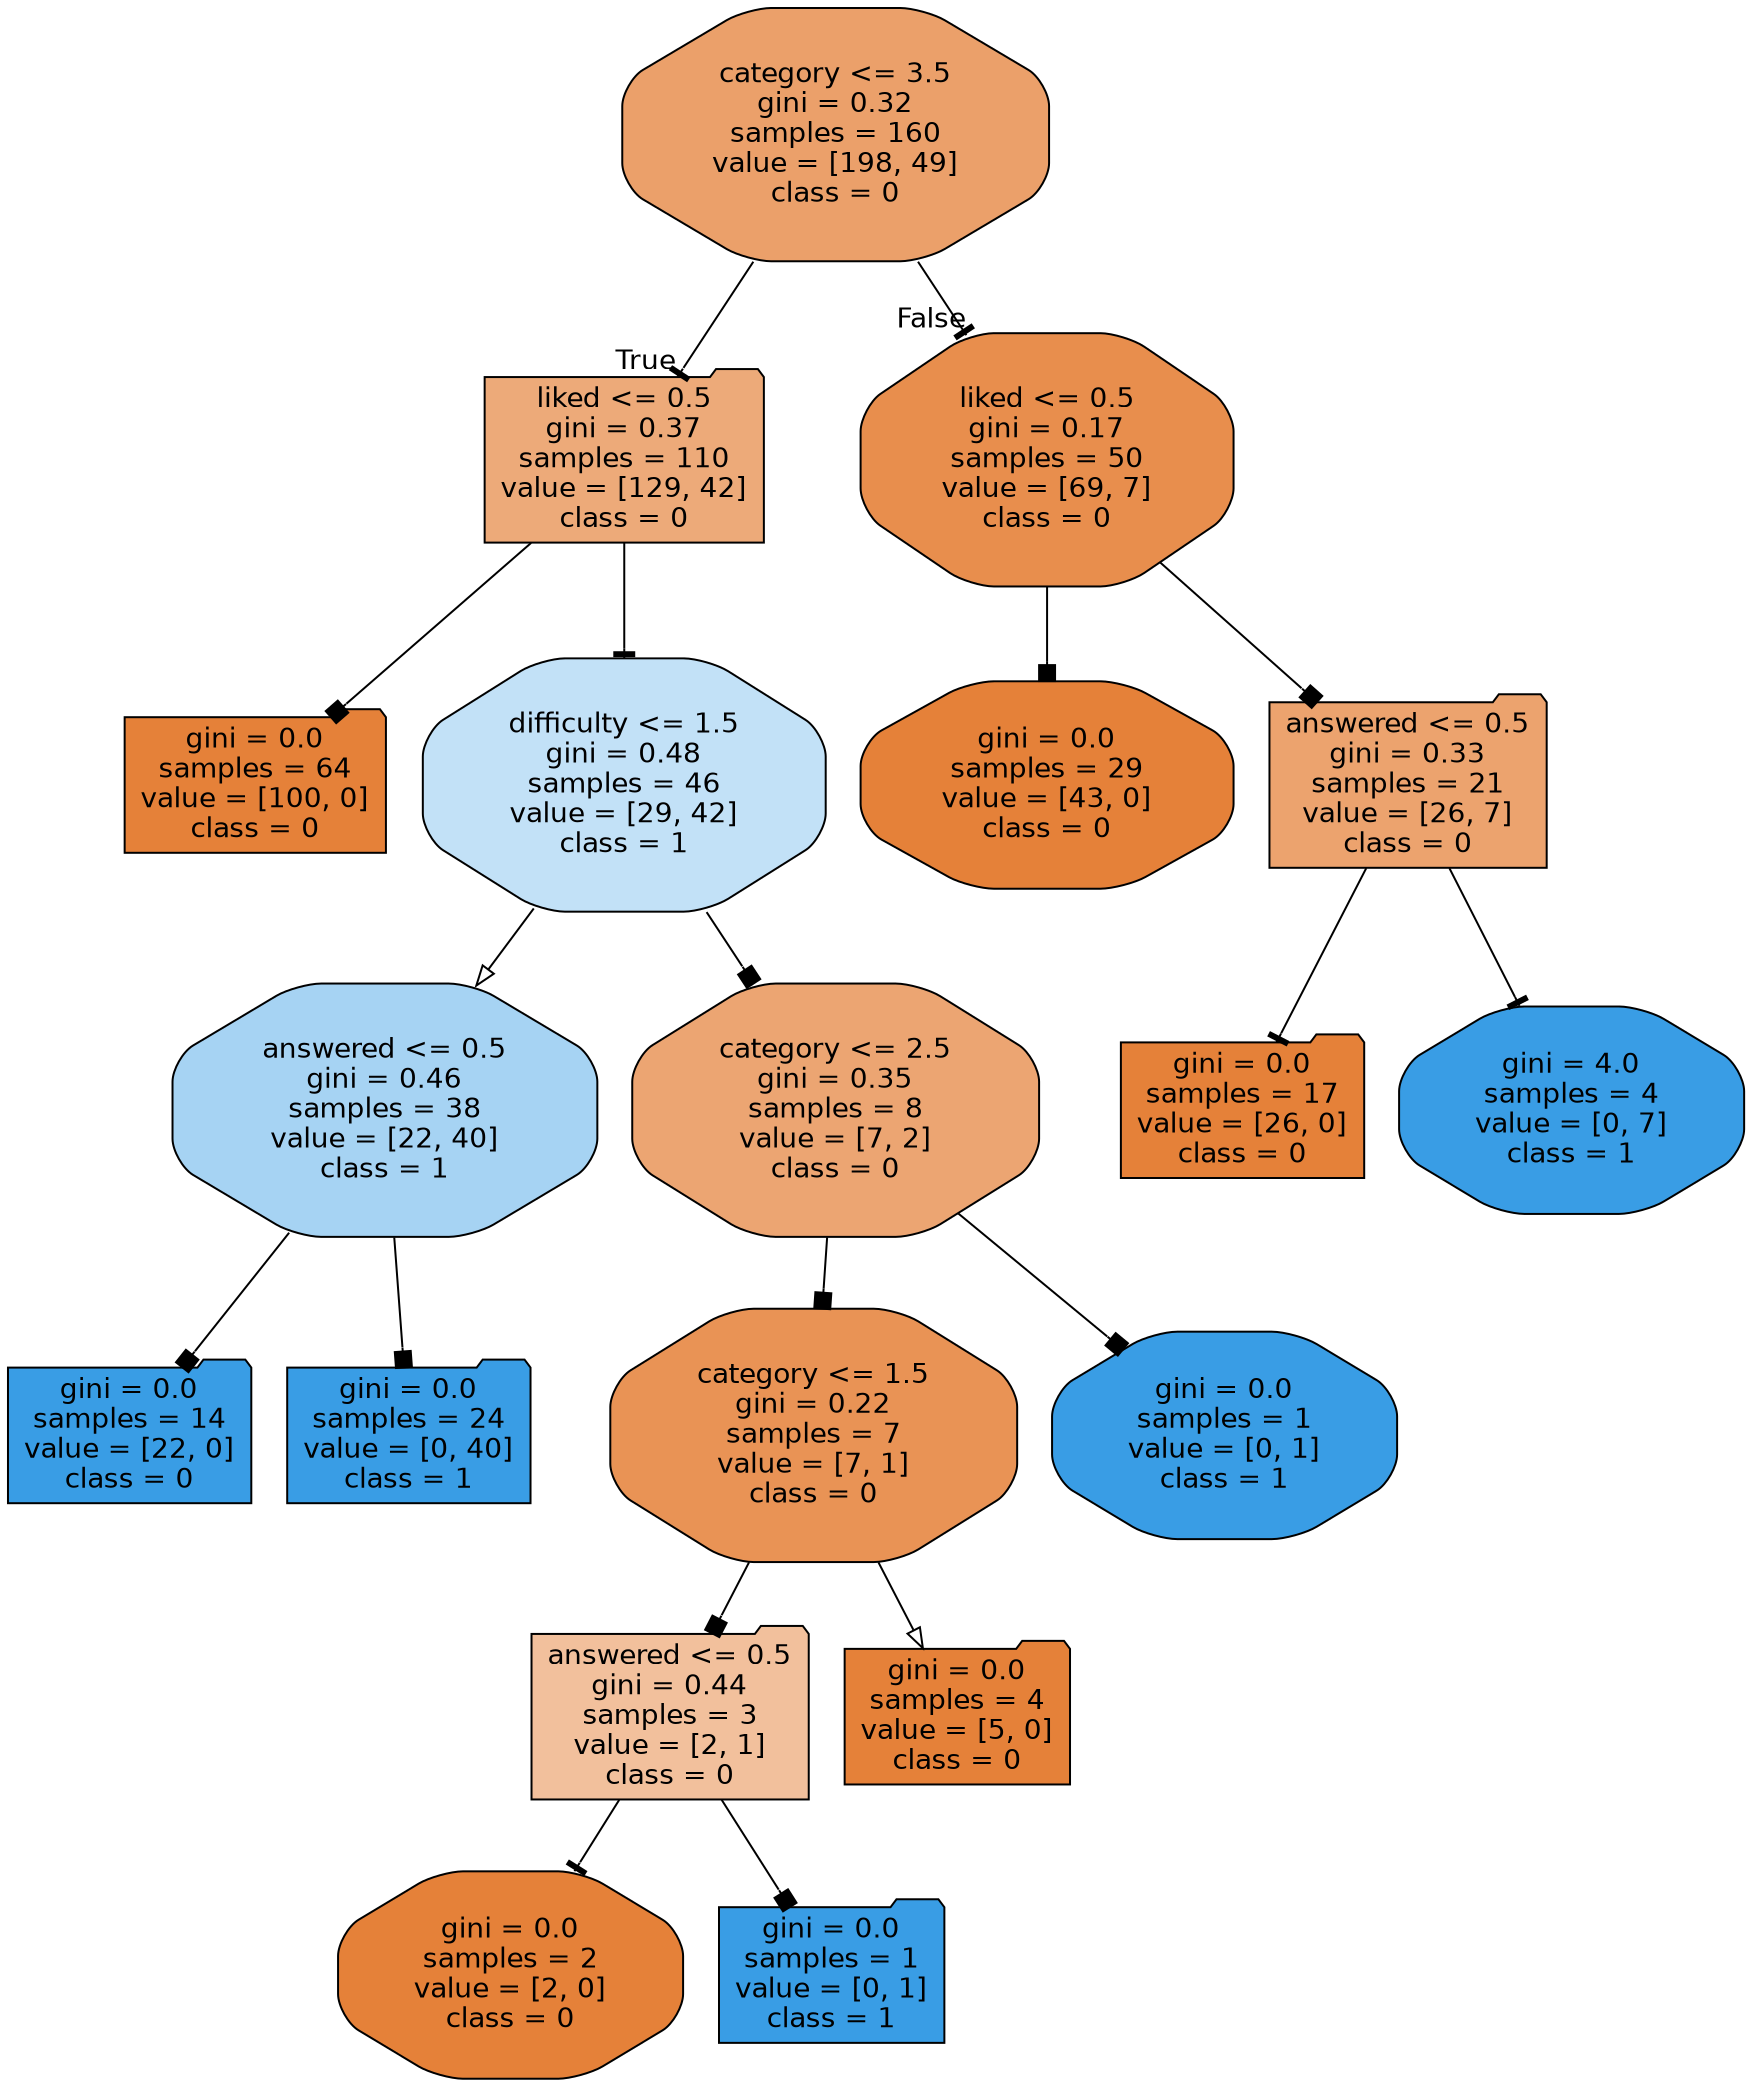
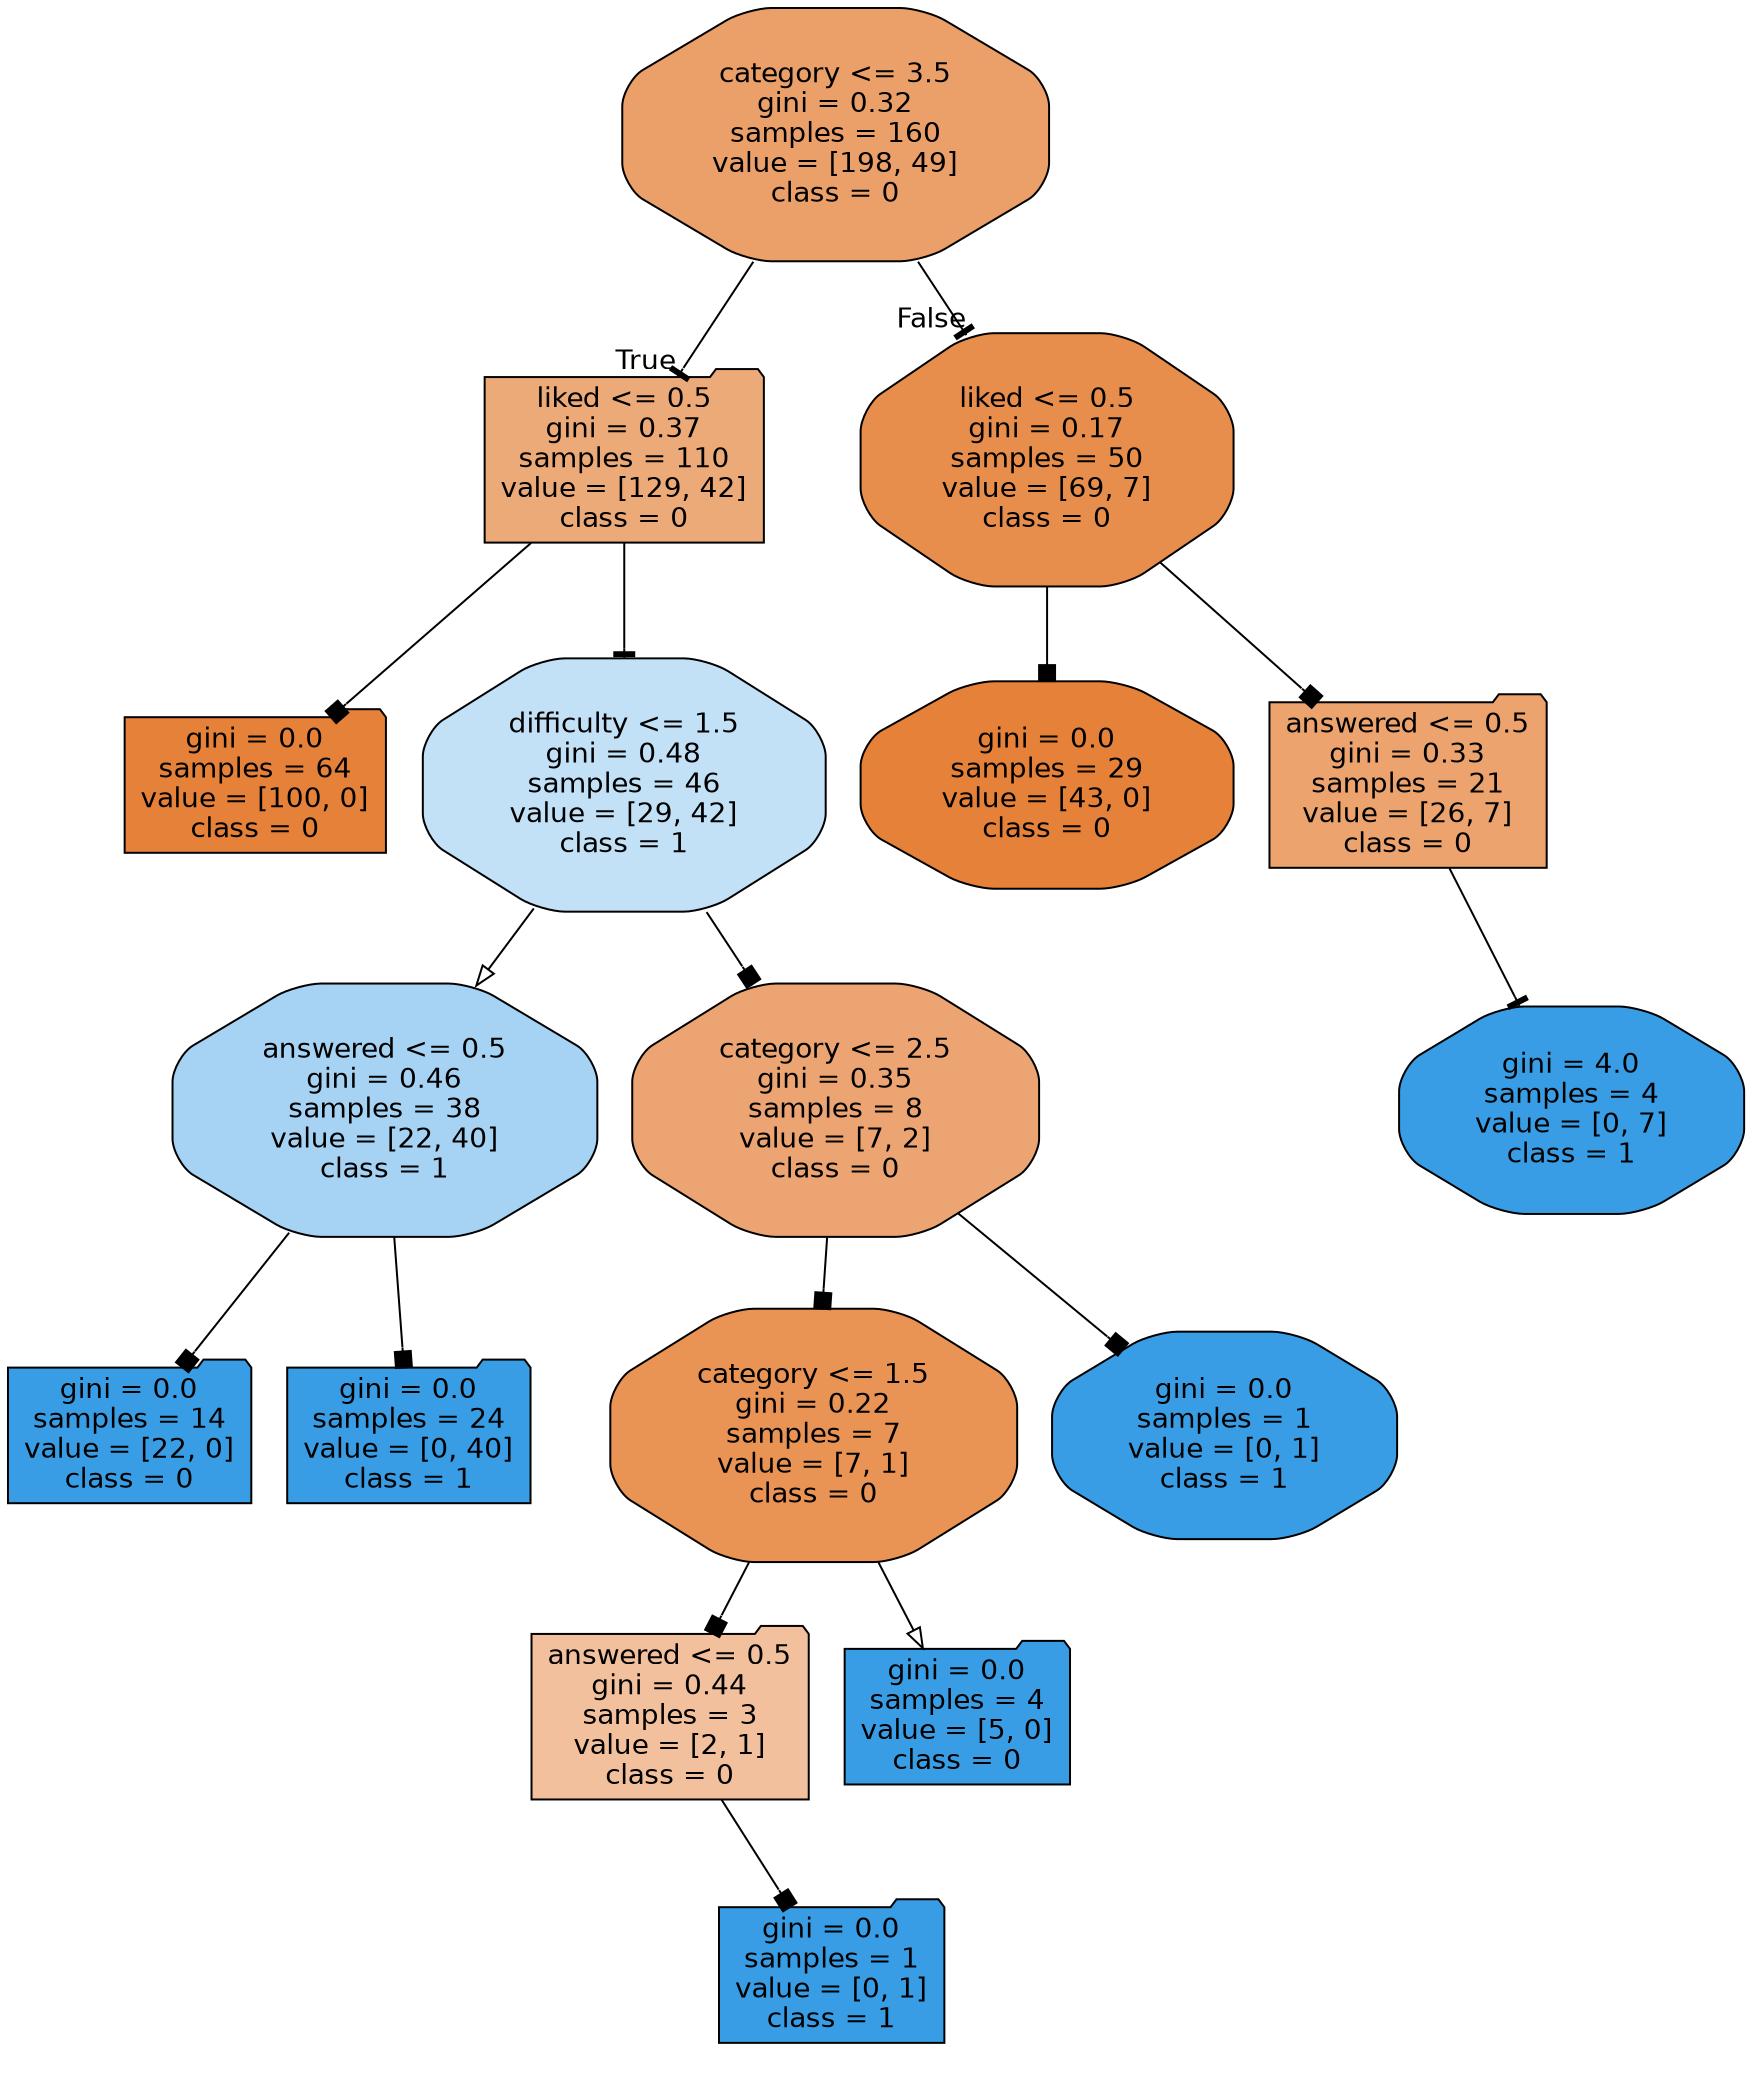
(1243, 1110) -> none
(957, 1717) -> (957, 1717)
(511, 1975) -> none
